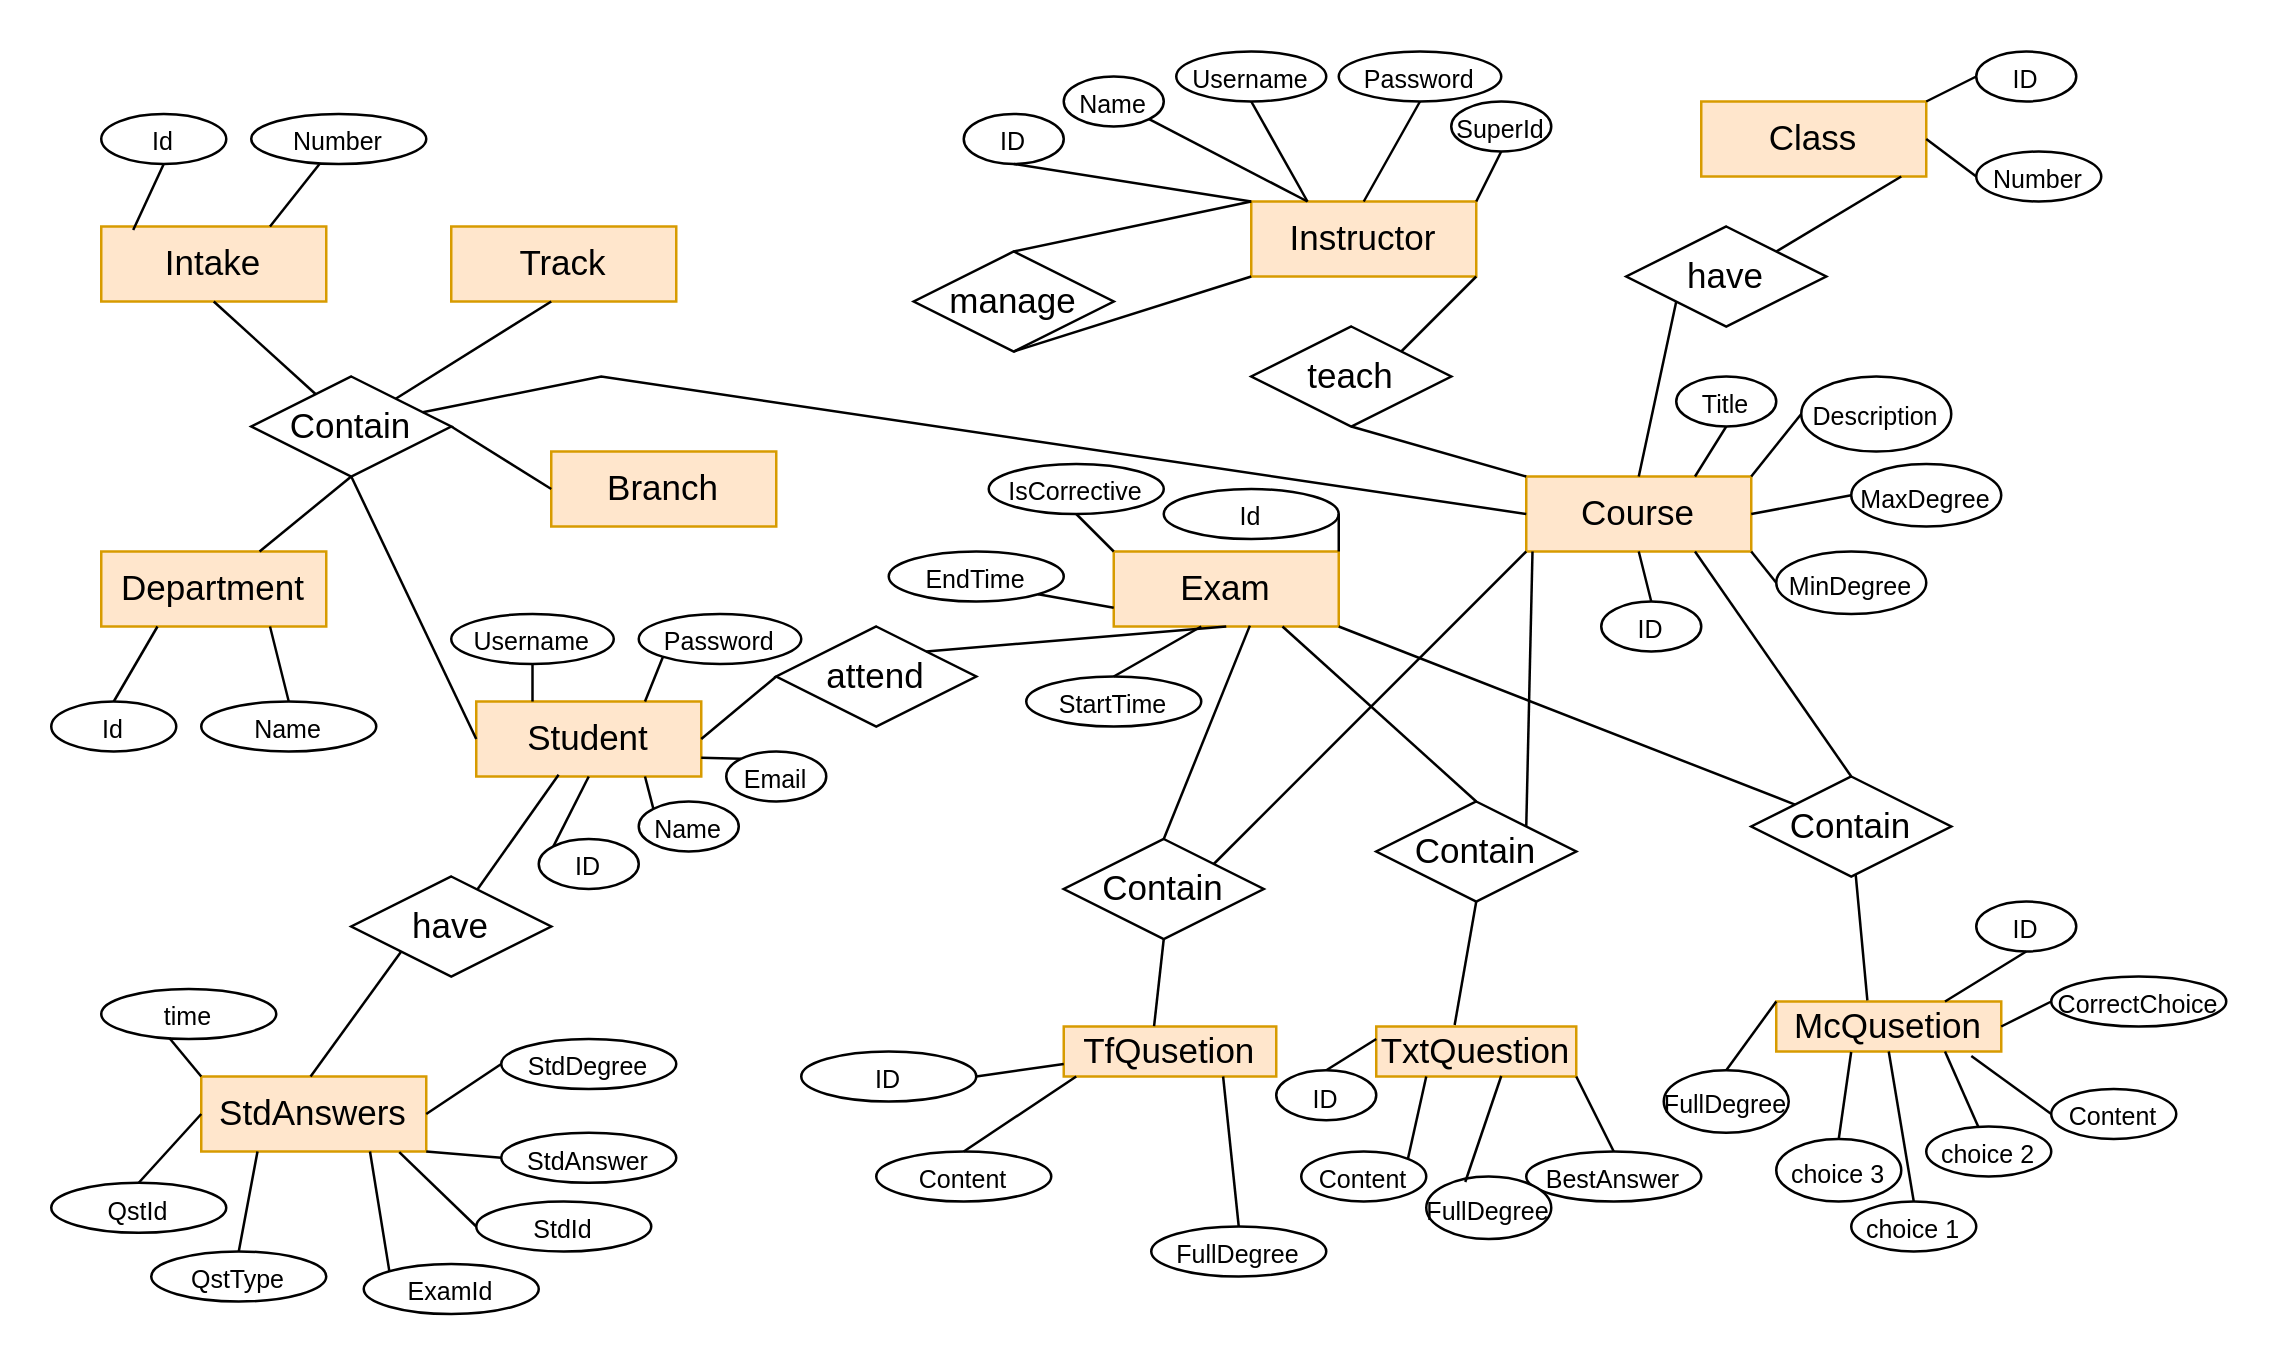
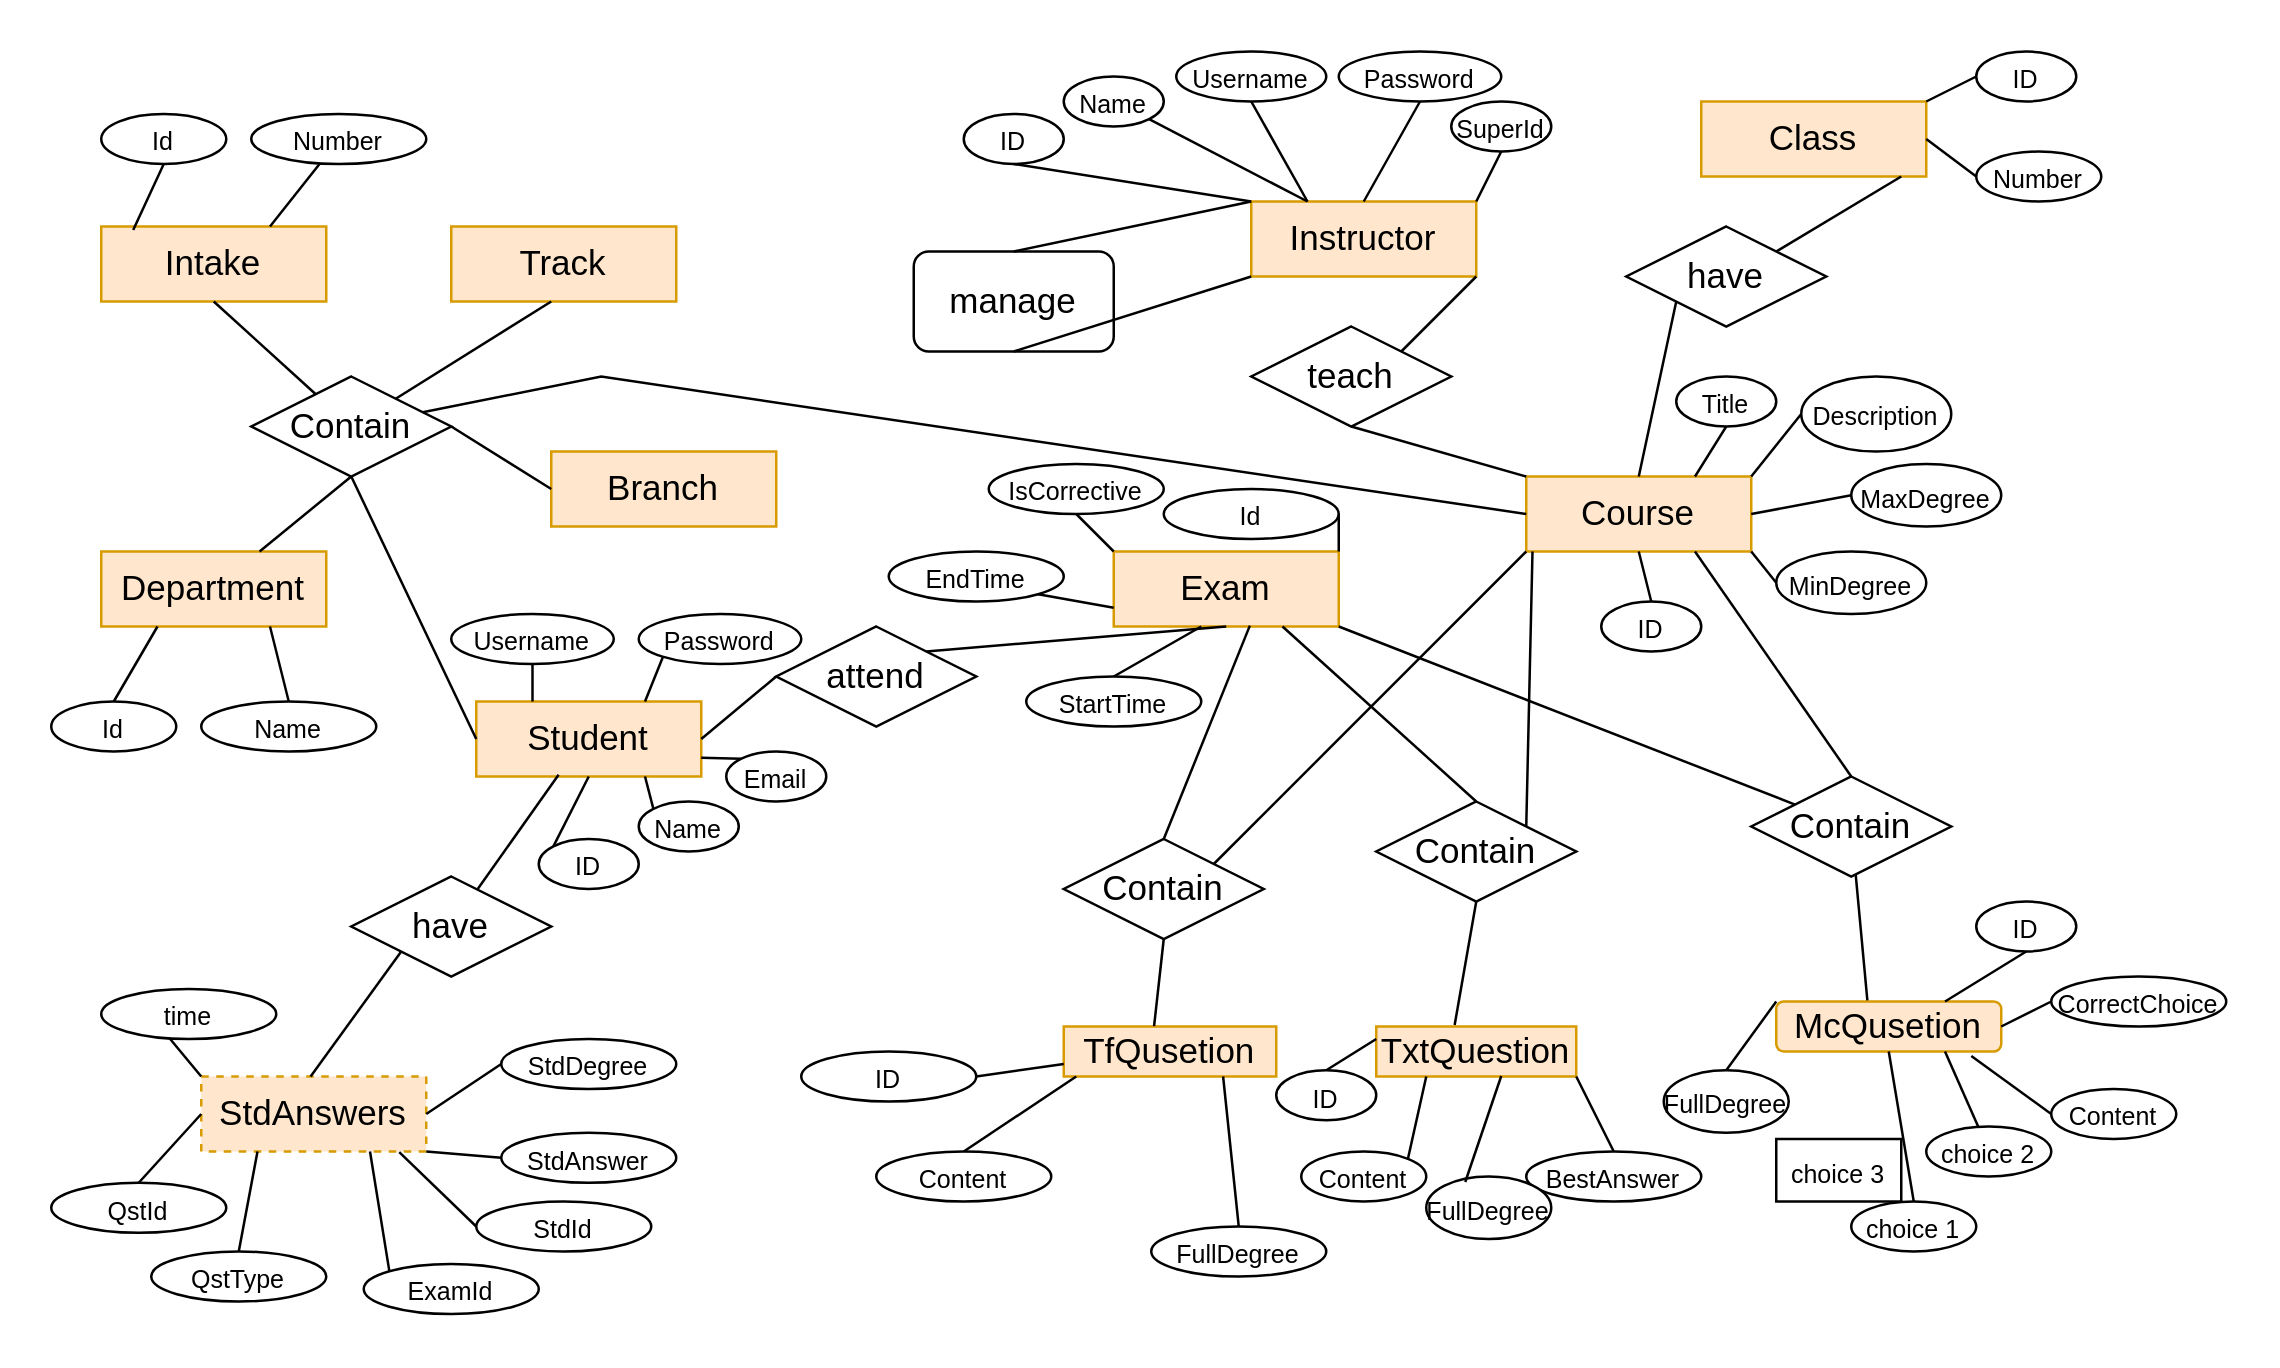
(1014, 301) -> (1014, 301)
(1889, 1026) -> (1889, 1026)
(1845, 1095) -> none
(314, 1114) -> (314, 1114)
(1839, 1170) -> (1839, 1170)
